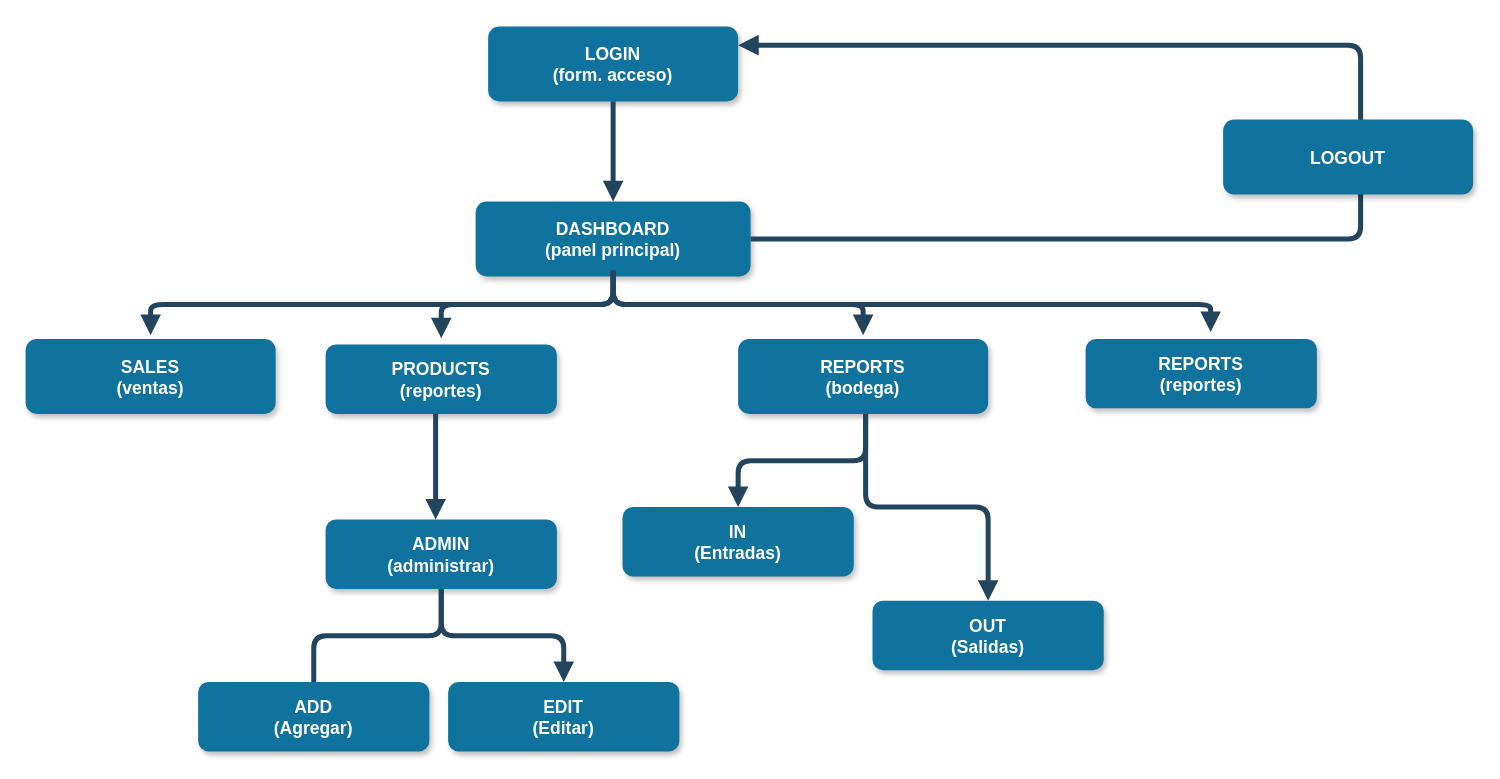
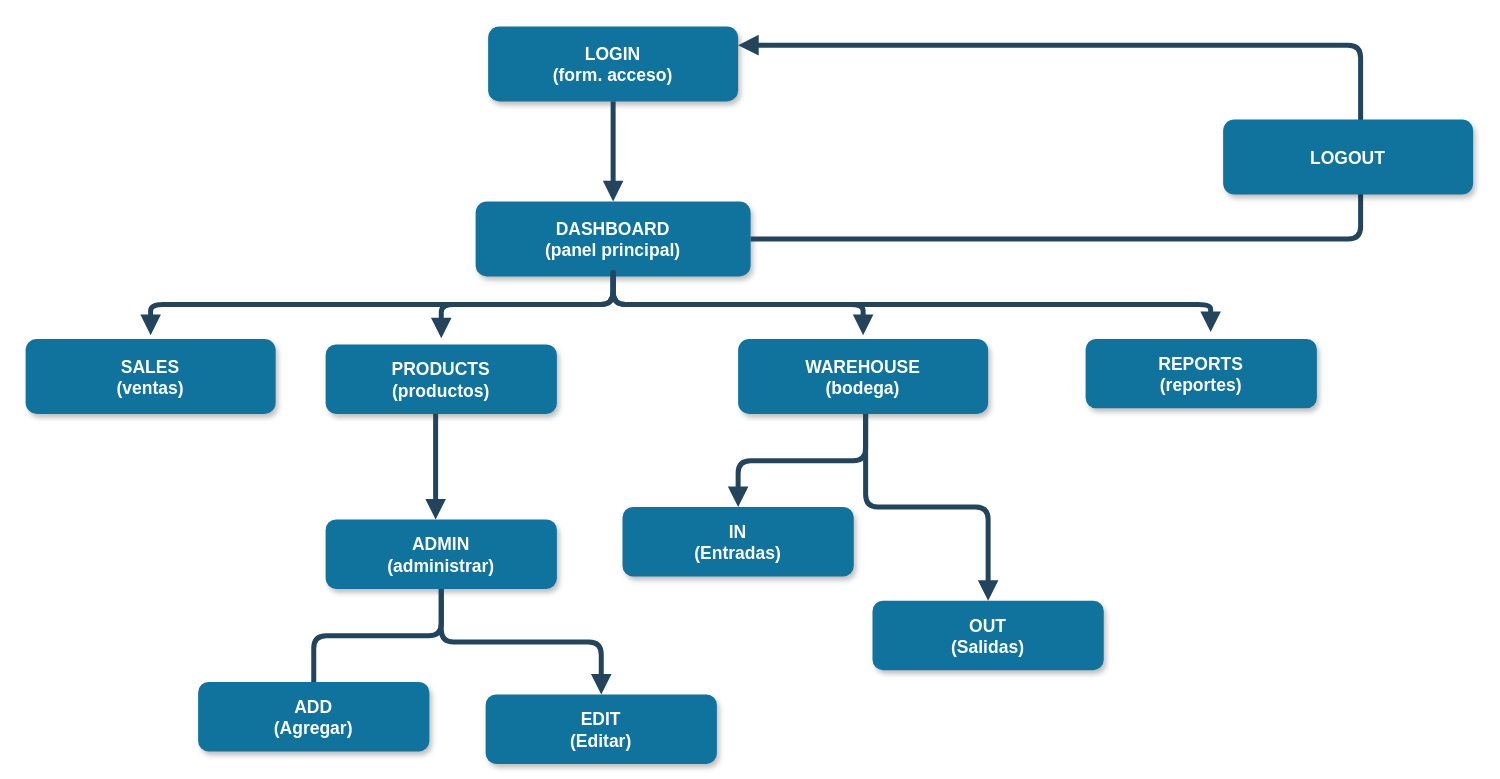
(863, 367) -> (863, 367)
(441, 369) -> (441, 369)
(564, 717) -> (601, 729)
